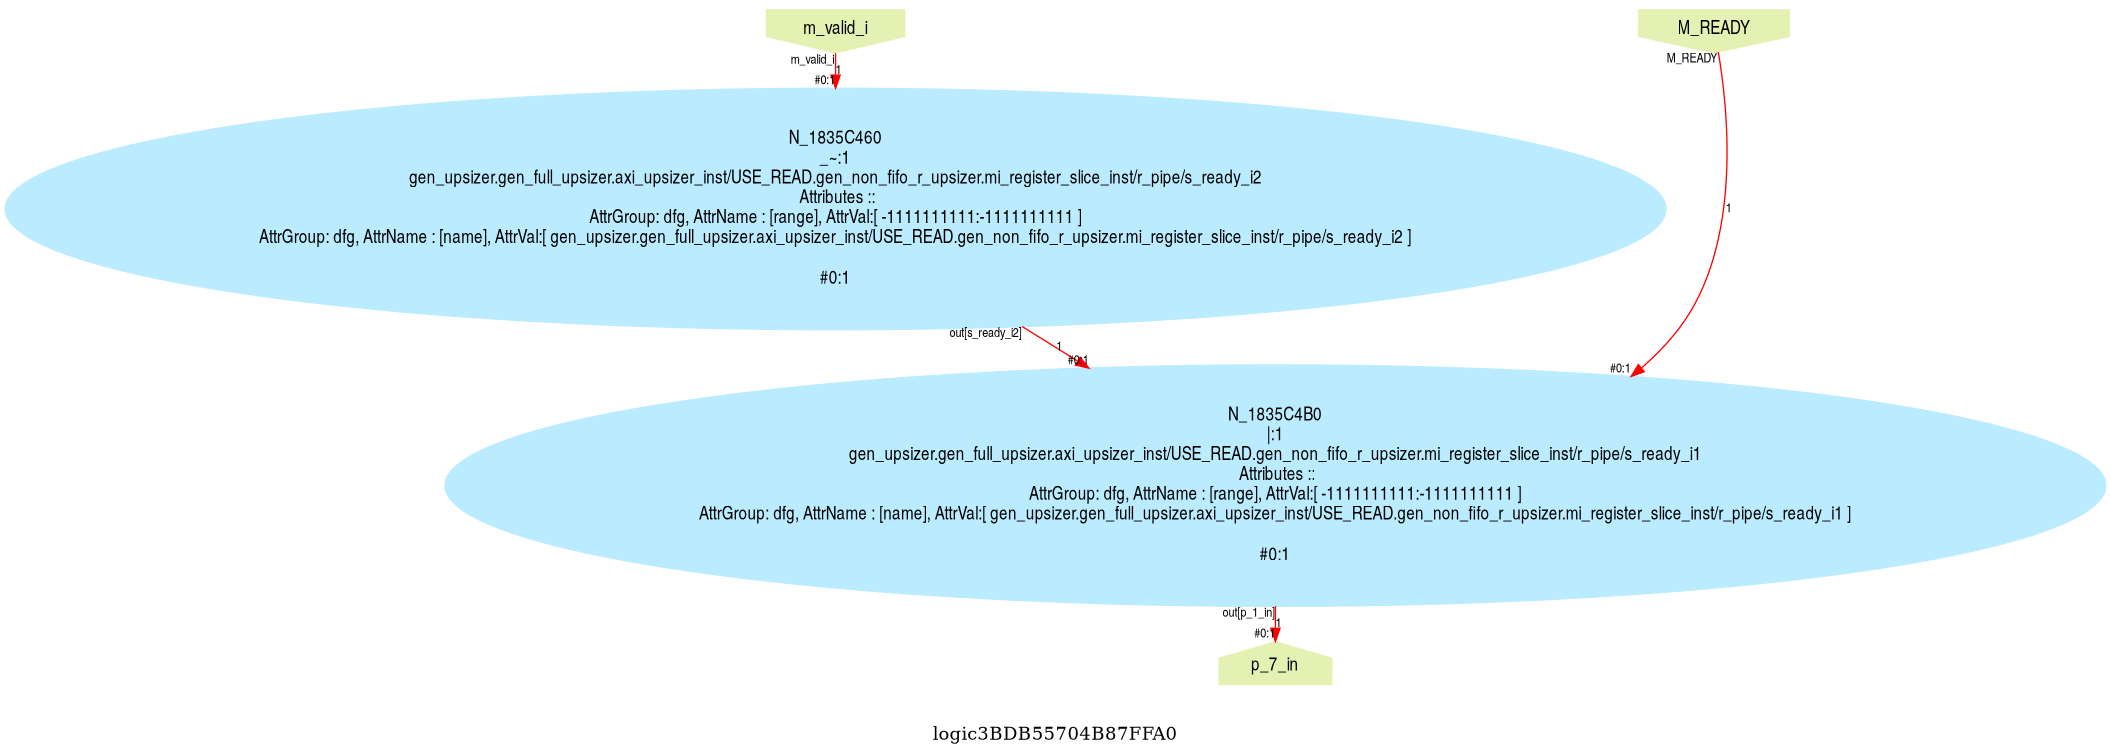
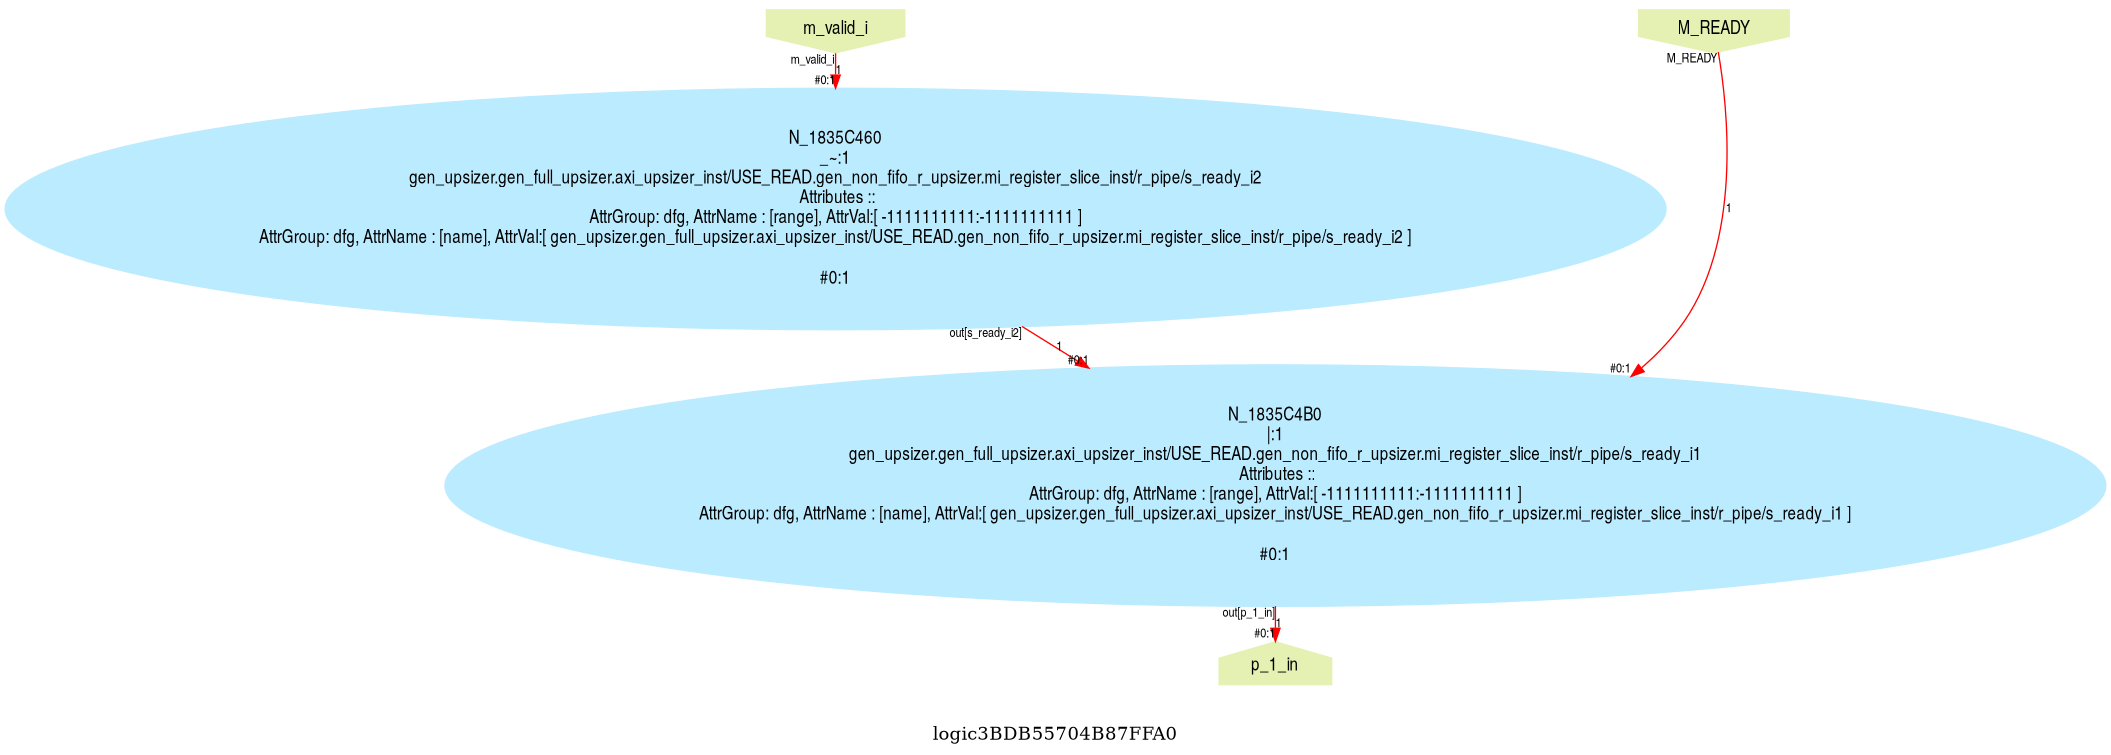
(1275, 666) -> (1275, 666)
